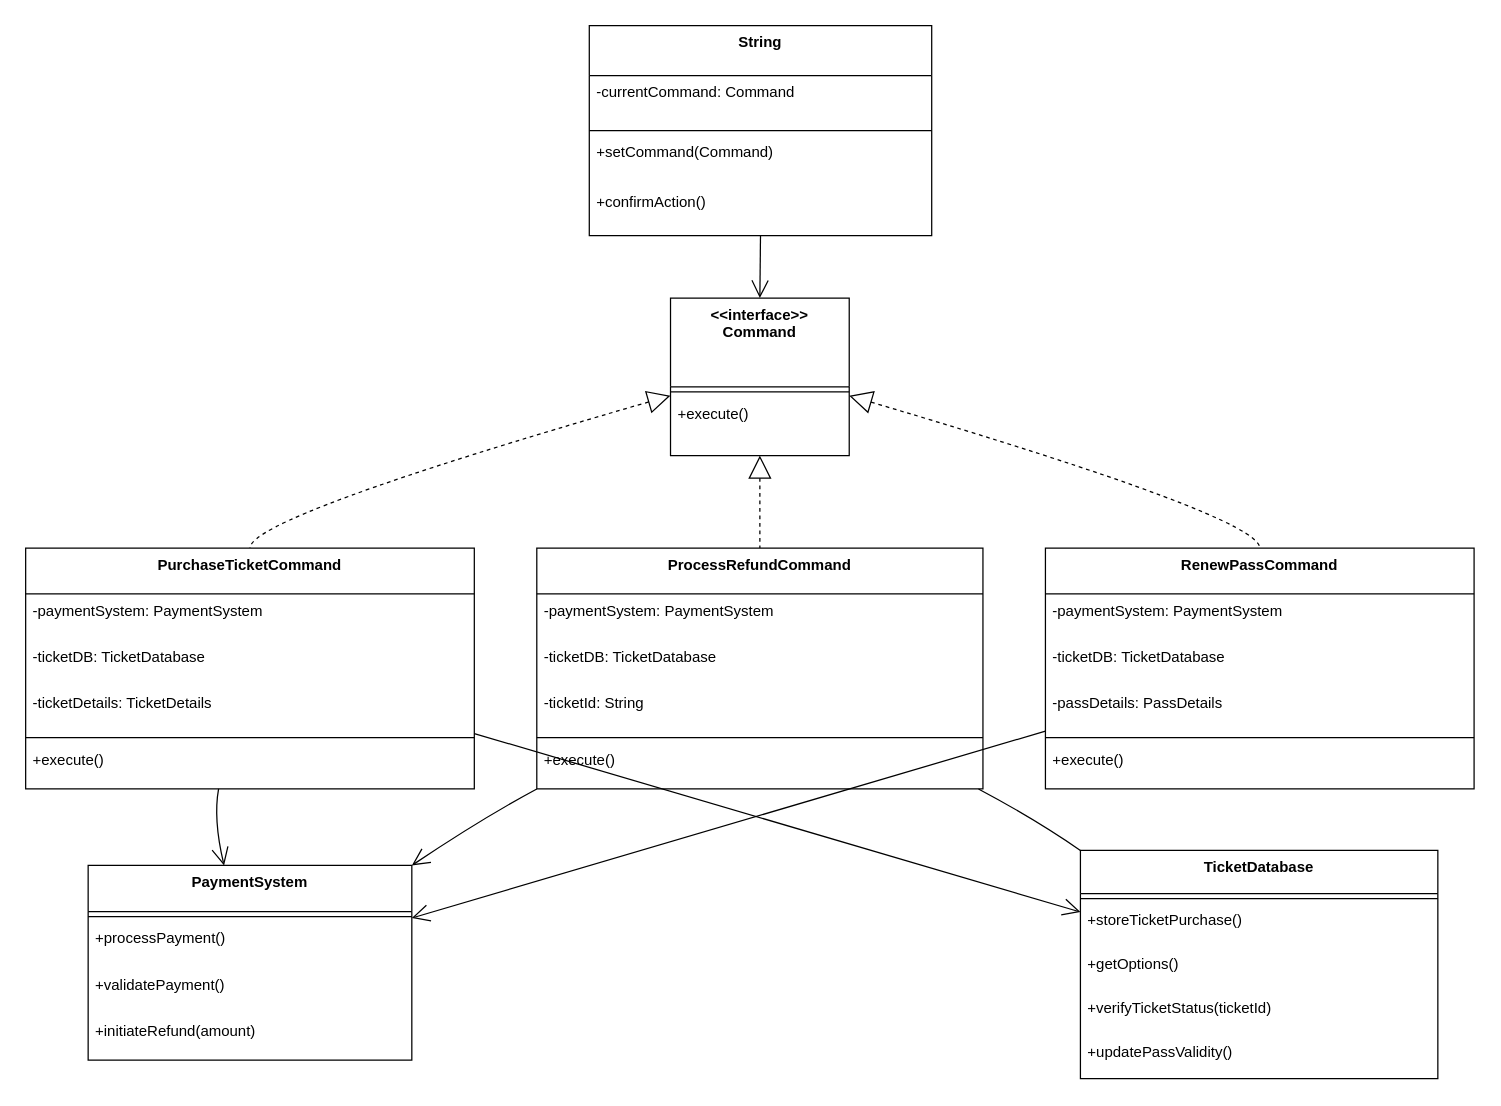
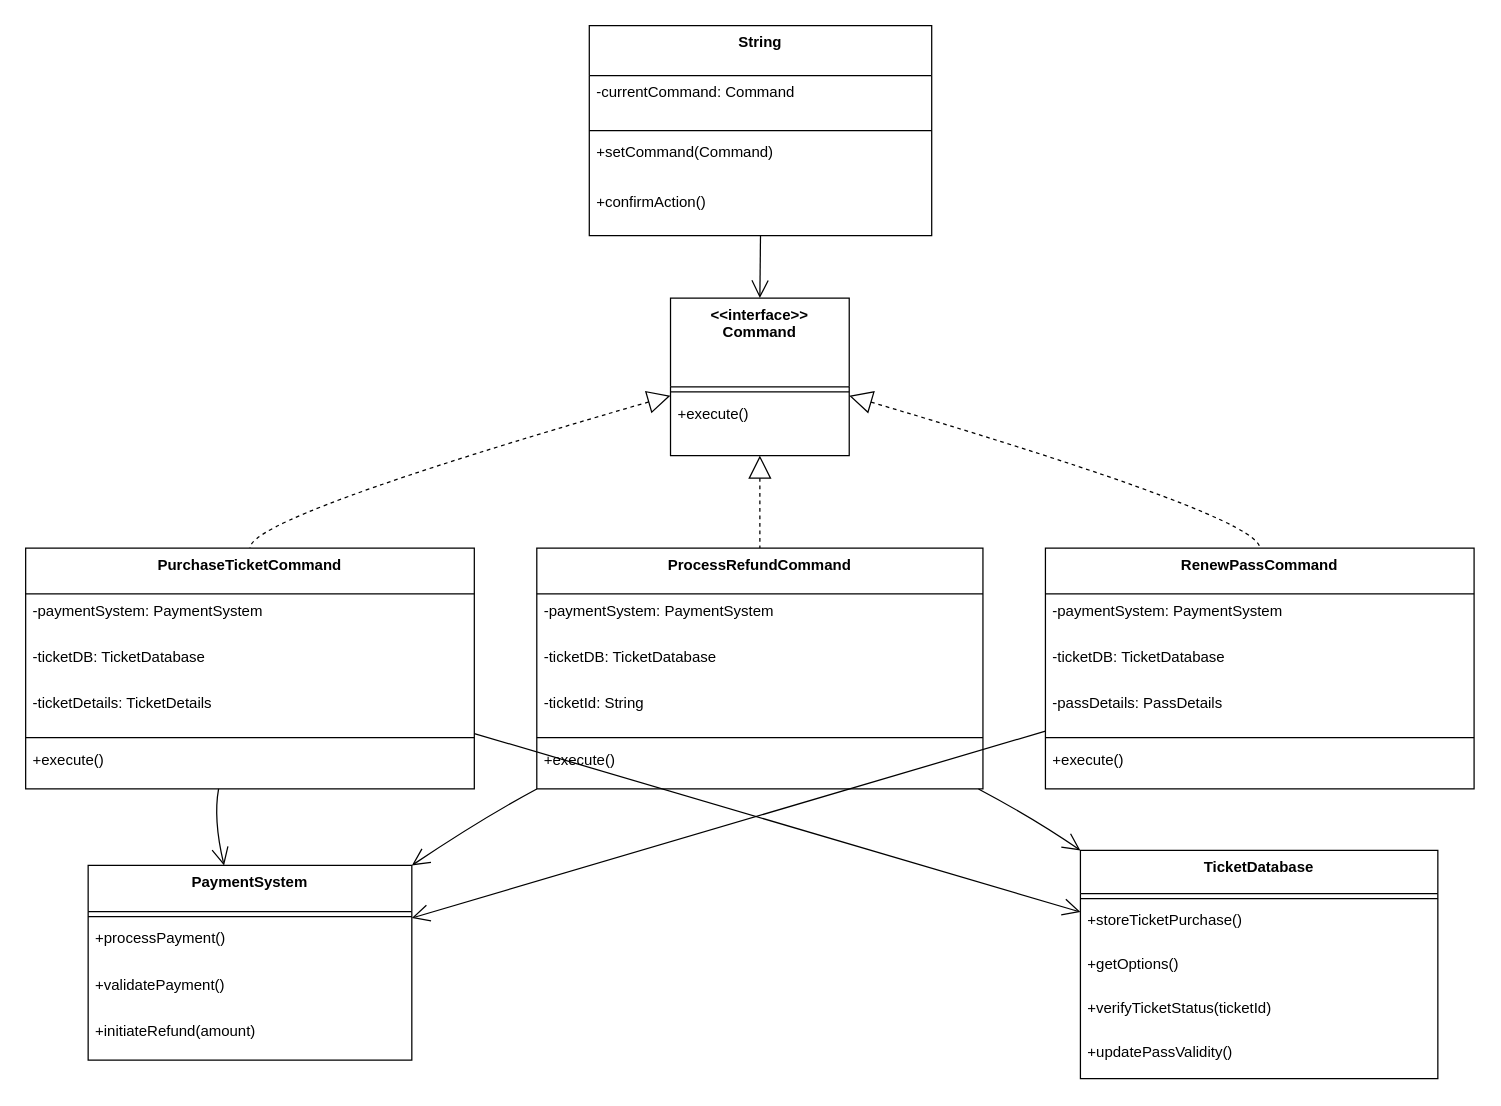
(1076, 847) -> (1076, 847)
